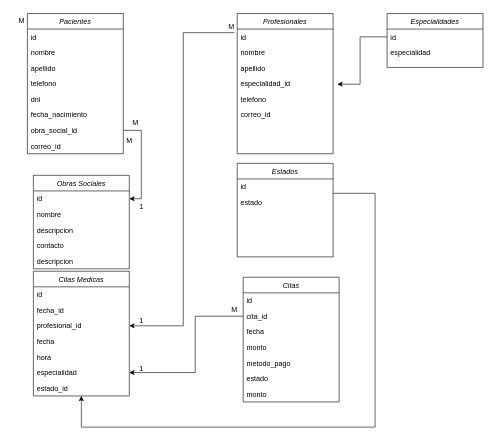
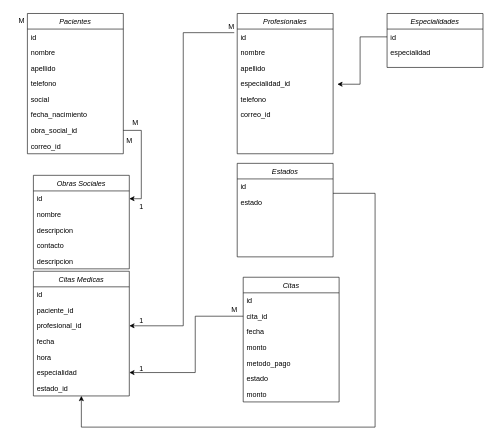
(36, 100) -> (41, 100)
(52, 311) -> (57, 311)
